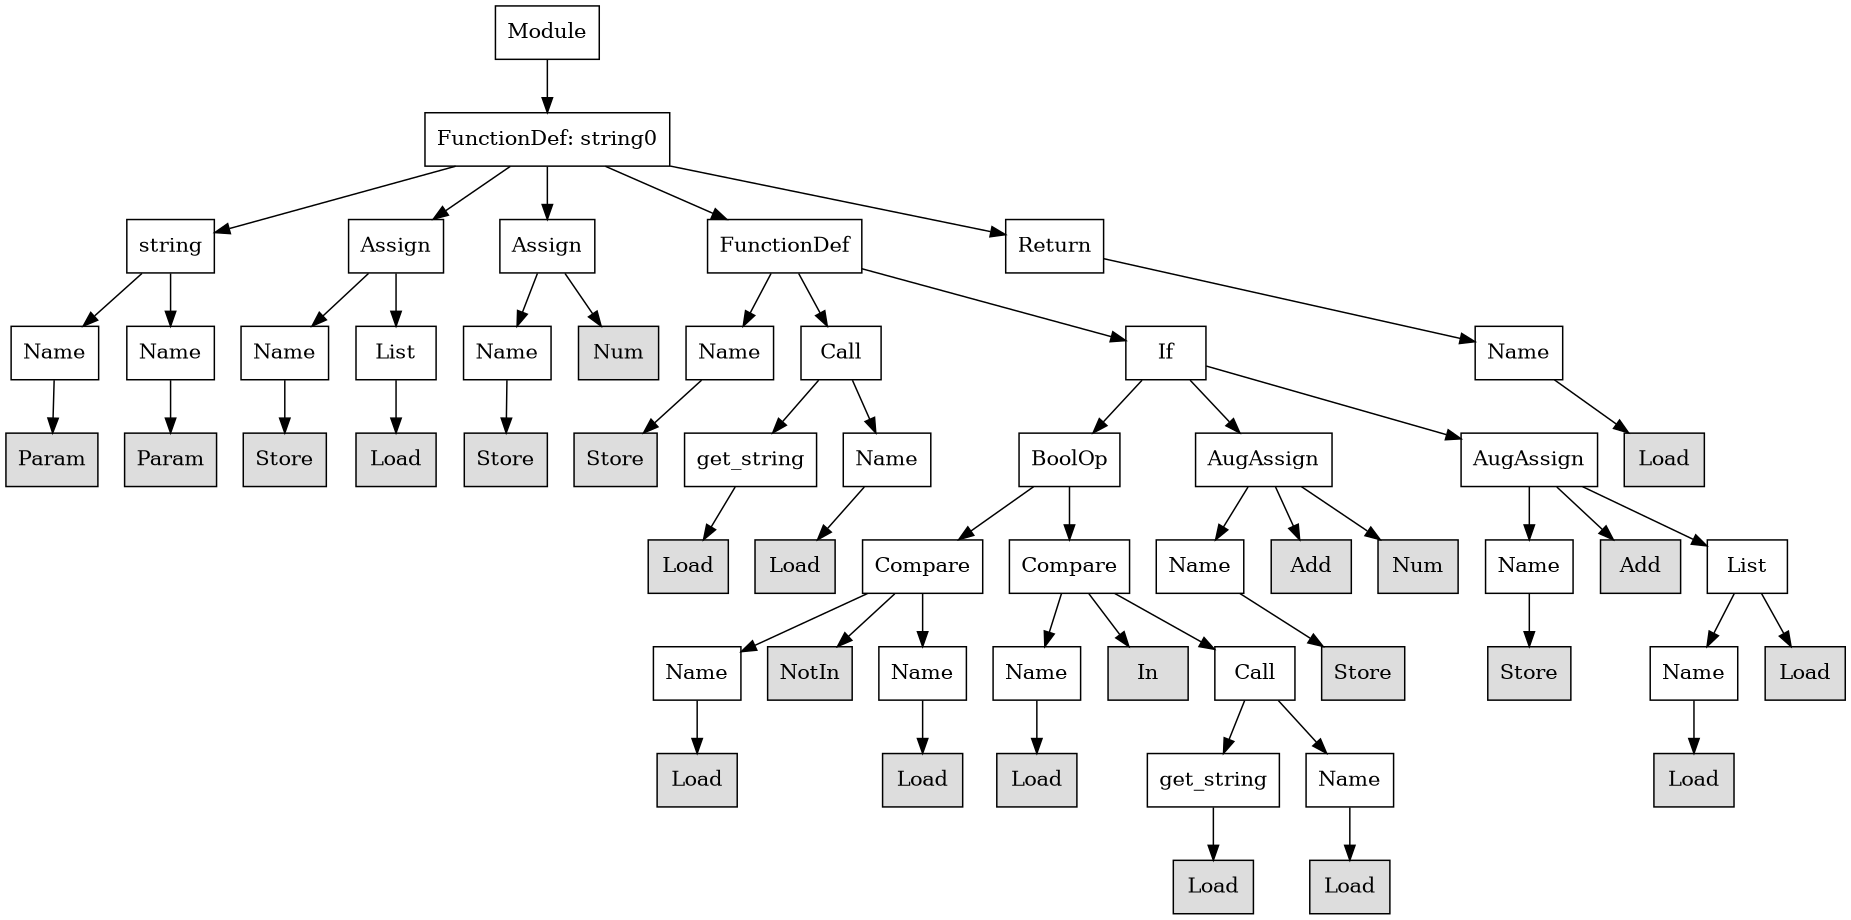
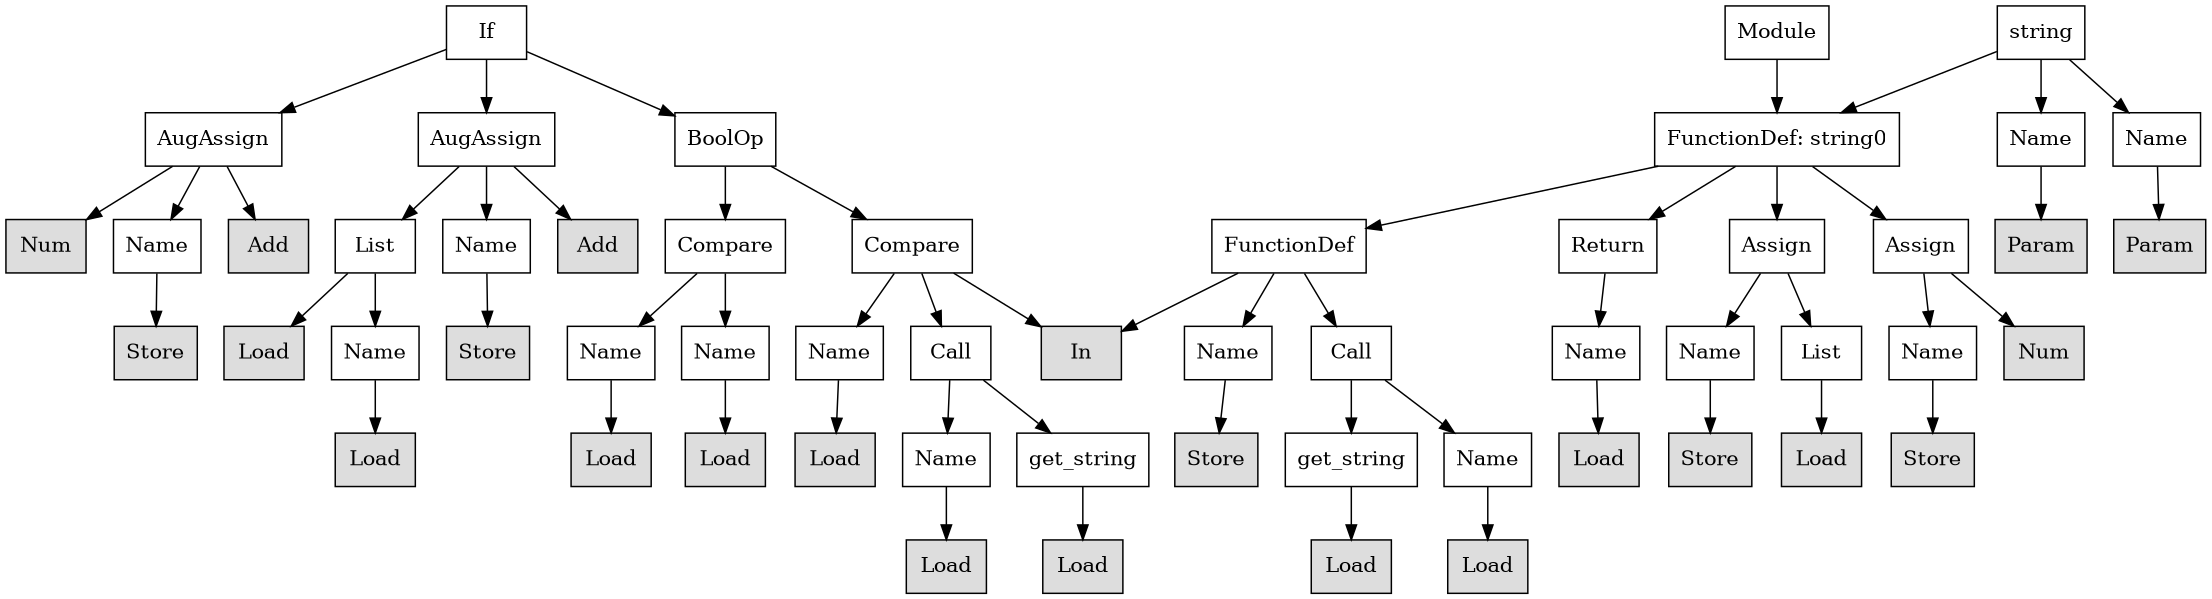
(343, 197) -> (1926, 79)
(987, 303) -> (1187, 299)
(810, 673) -> none
